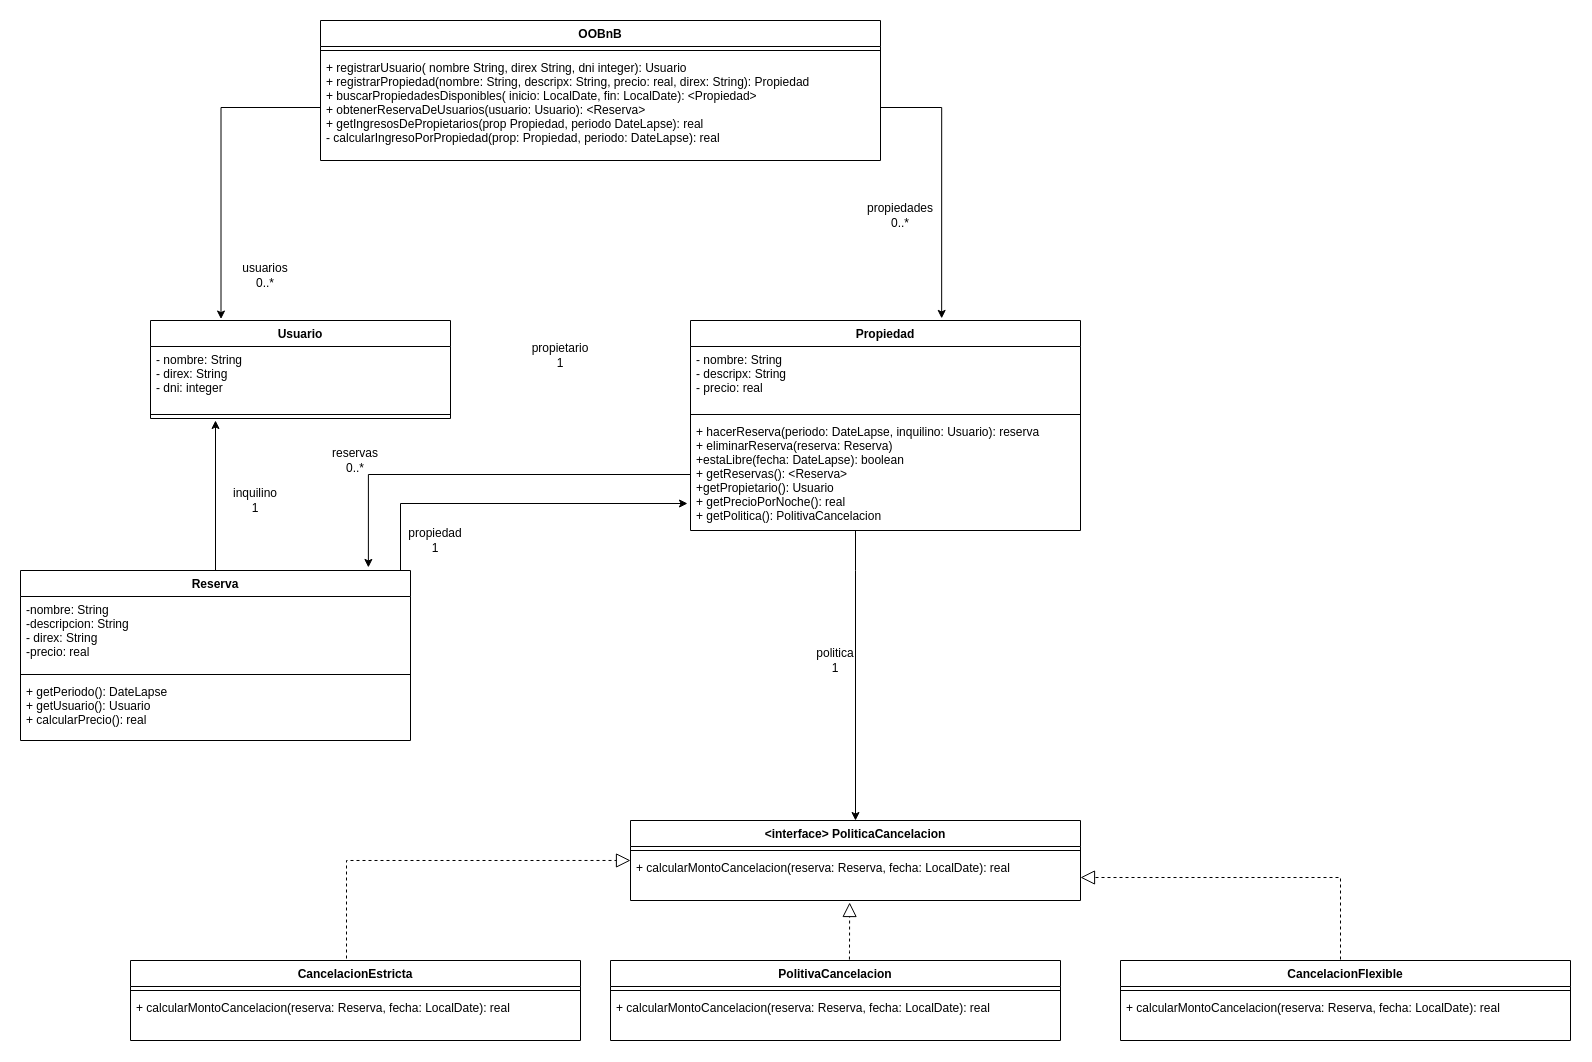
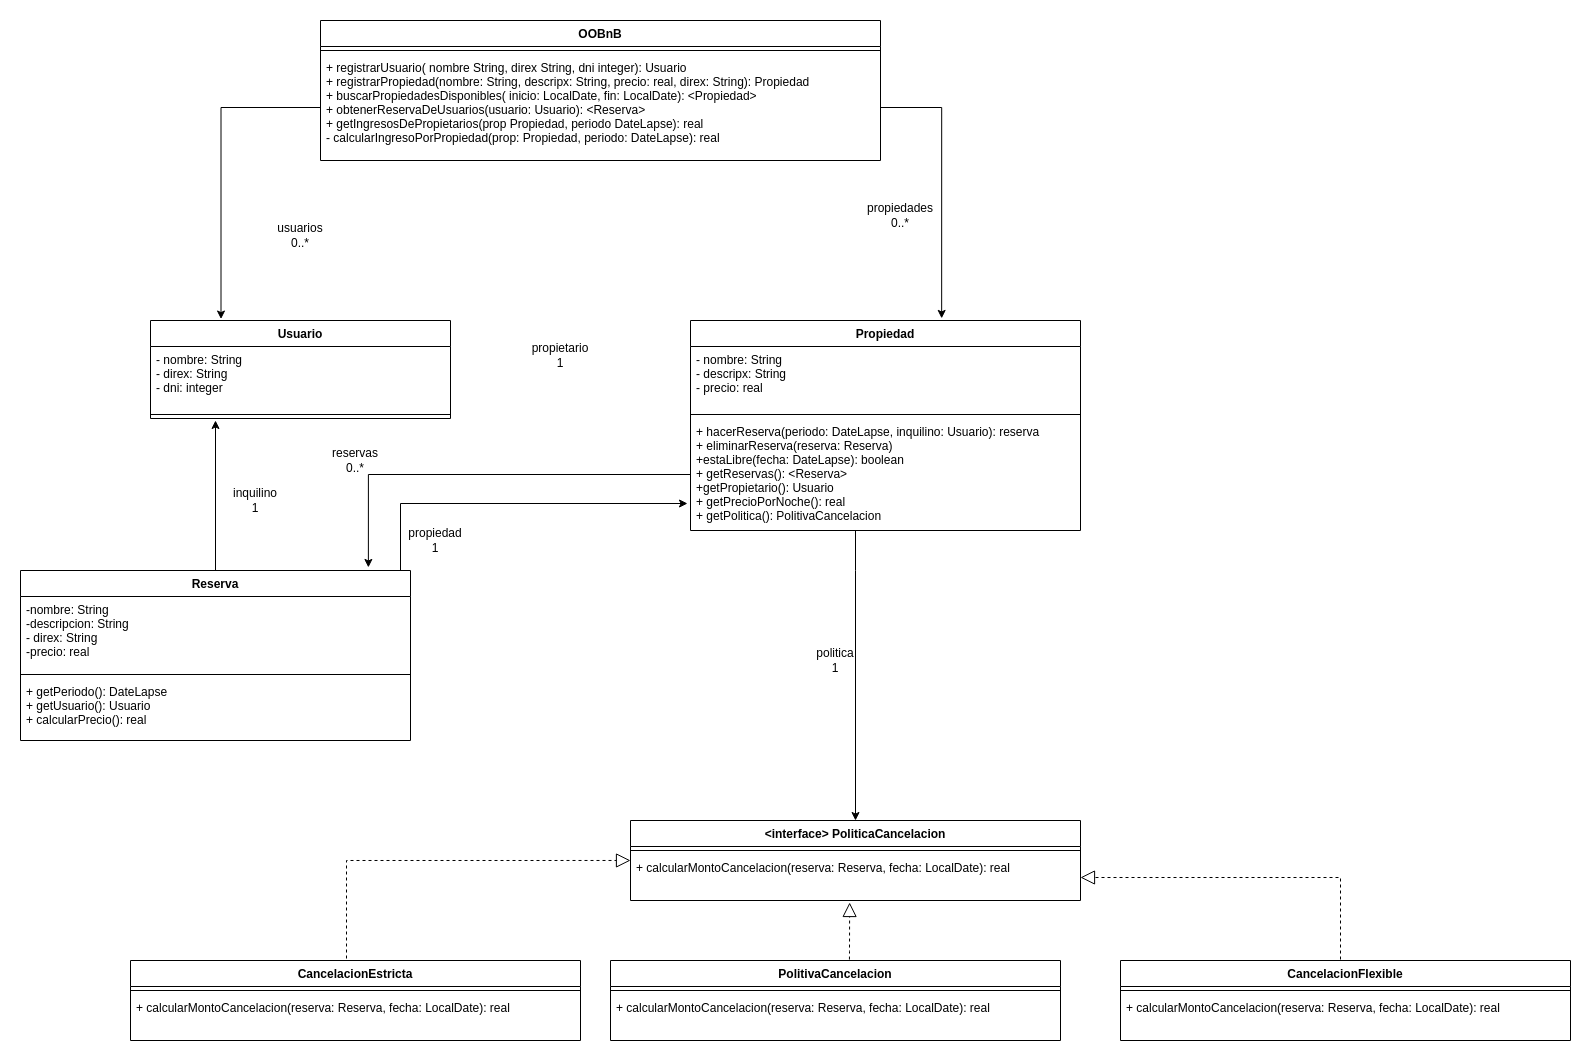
(266, 276) -> (301, 236)
